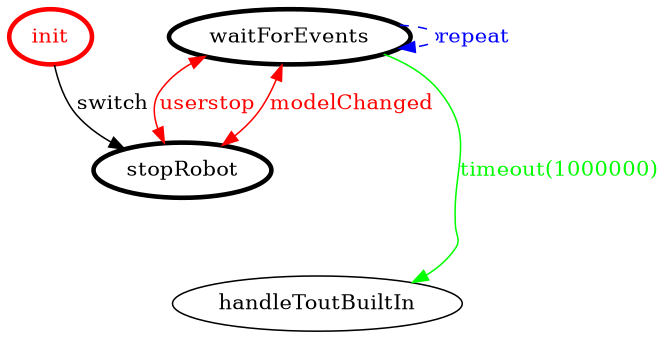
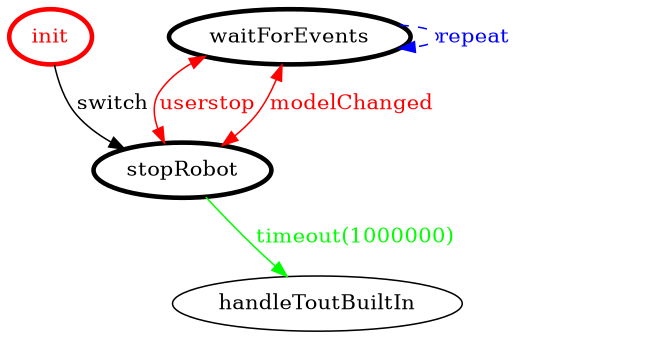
(460, 154) -> (240, 232)
